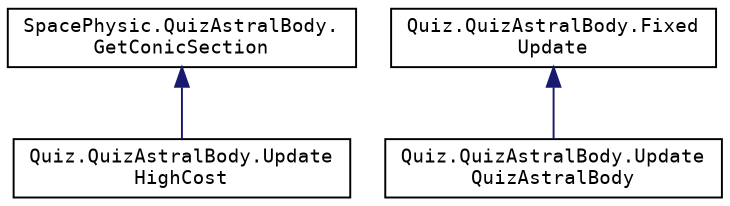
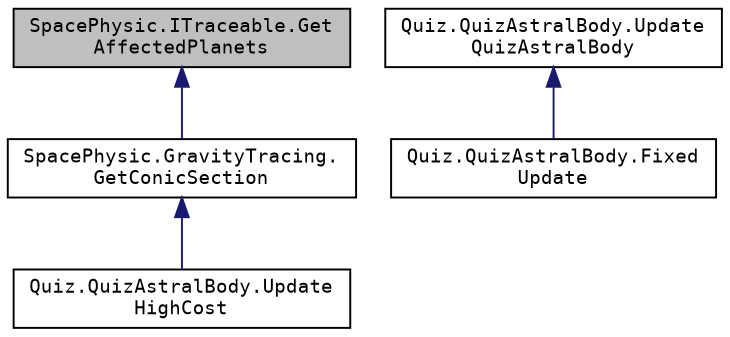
none -> (182, 38)
(182, 38) -> (182, 168)
(554, 113) -> (554, 113)
